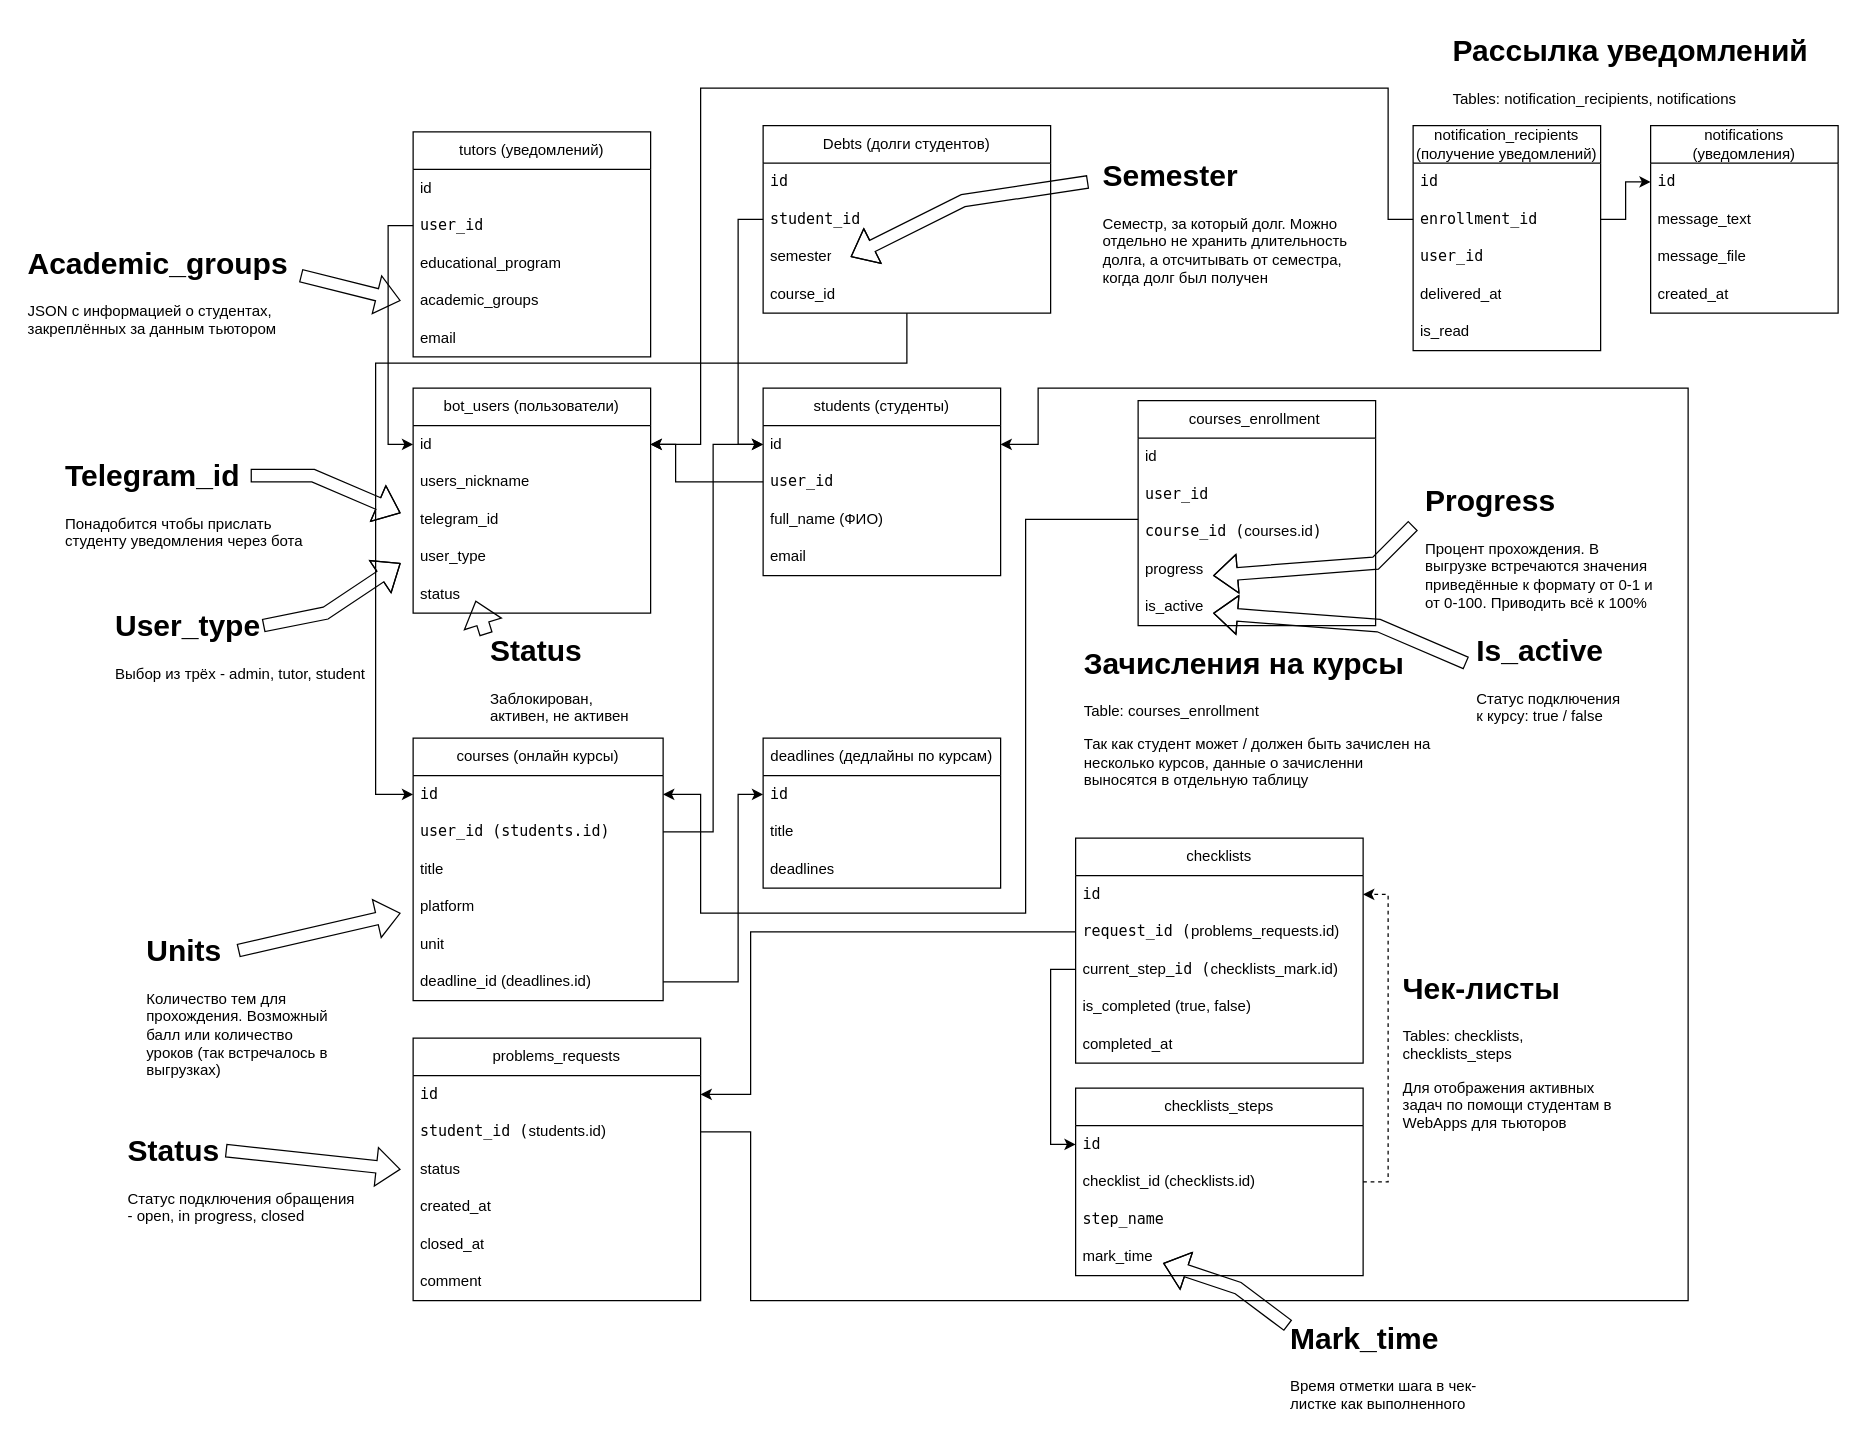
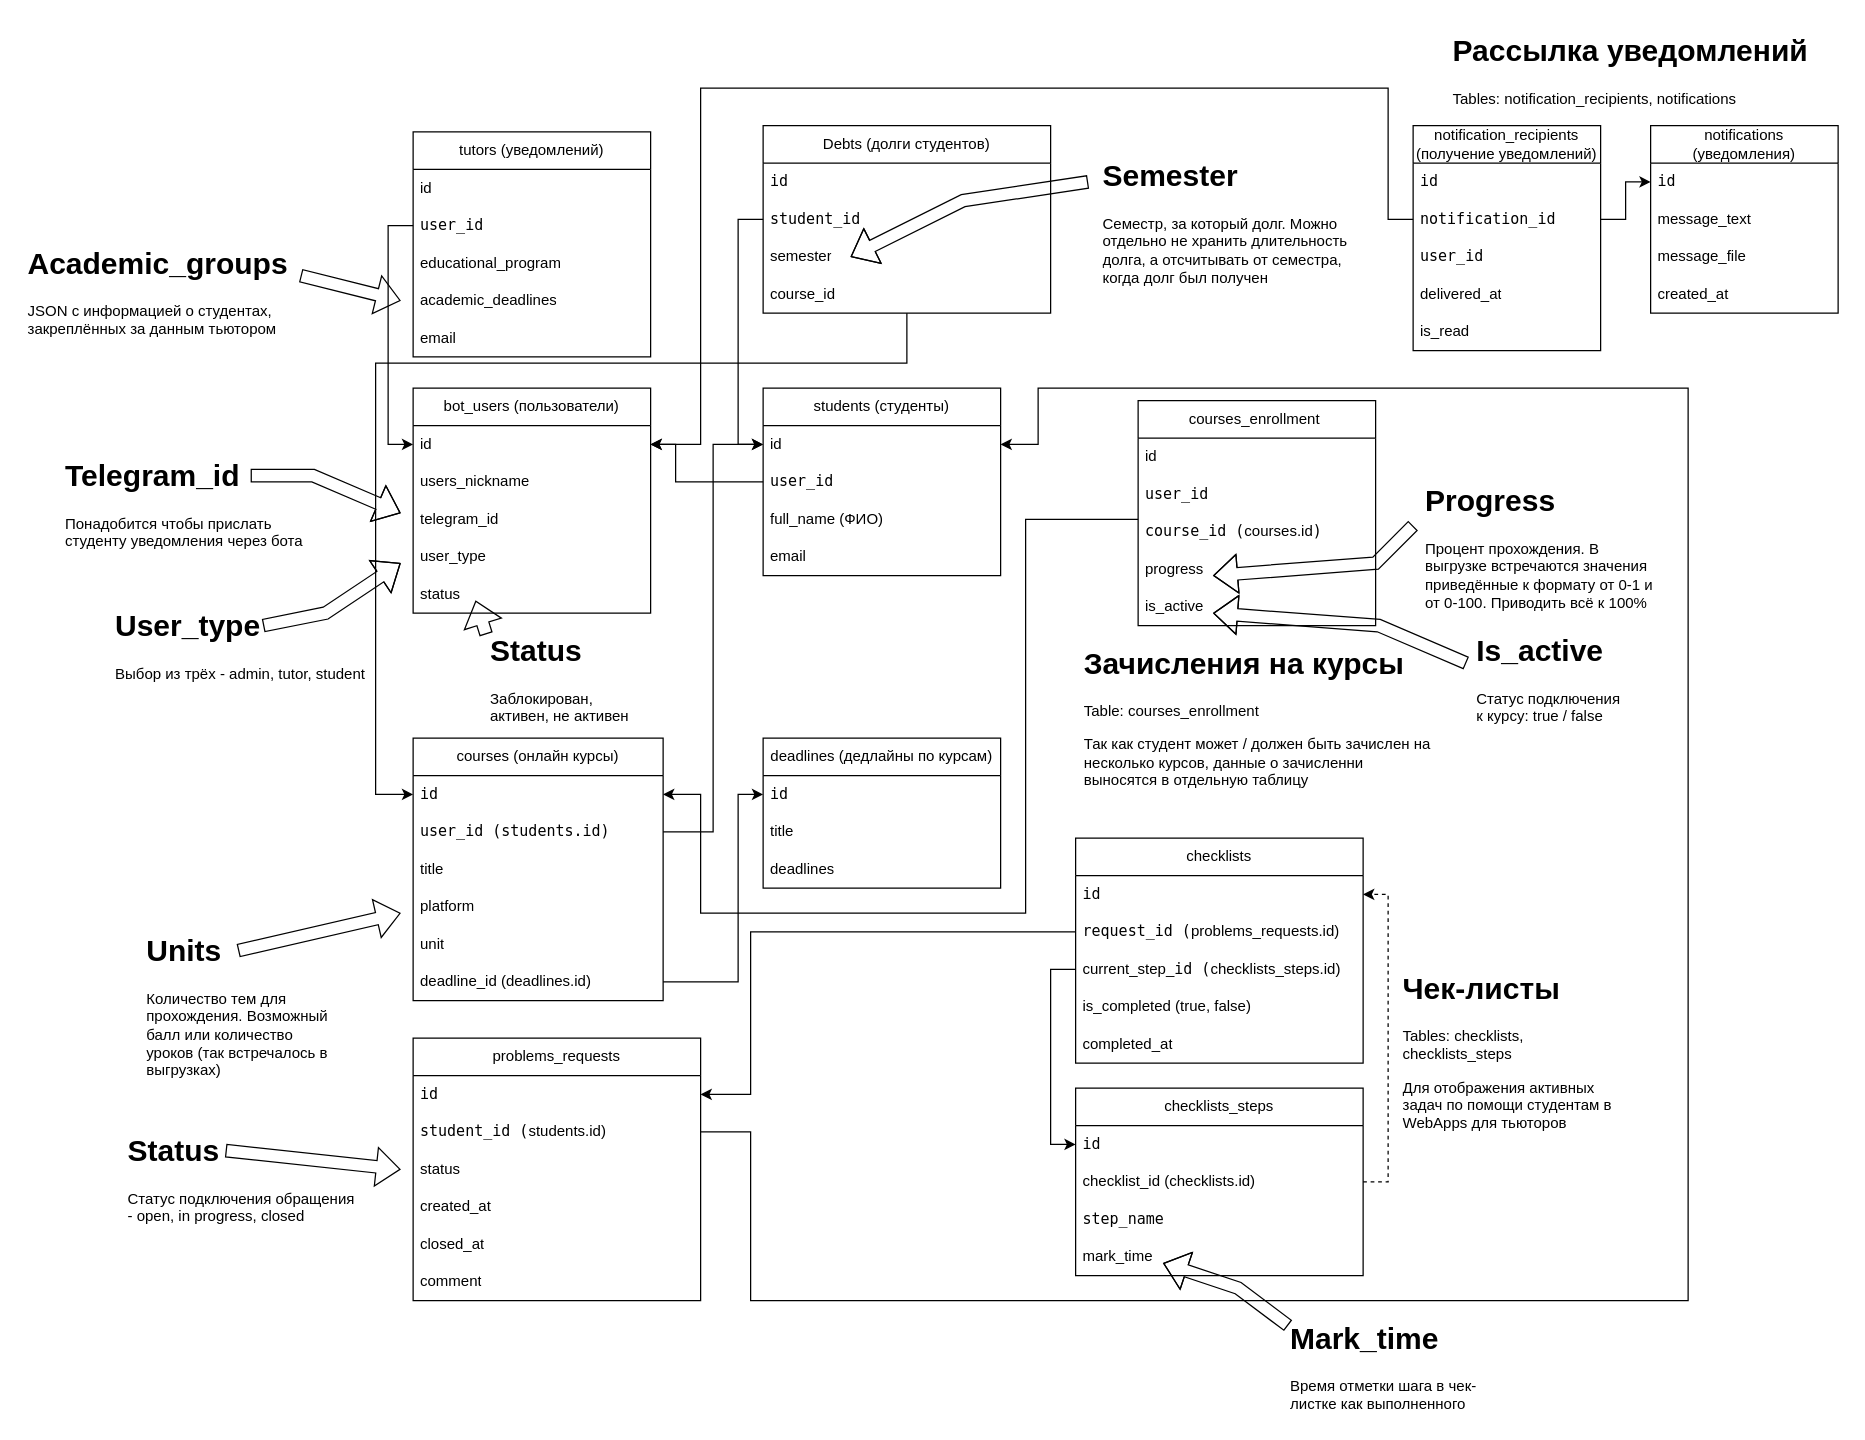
(1469, 219) -> (1476, 219)
(482, 301) -> (490, 301)
(1221, 969) -> (1221, 969)
